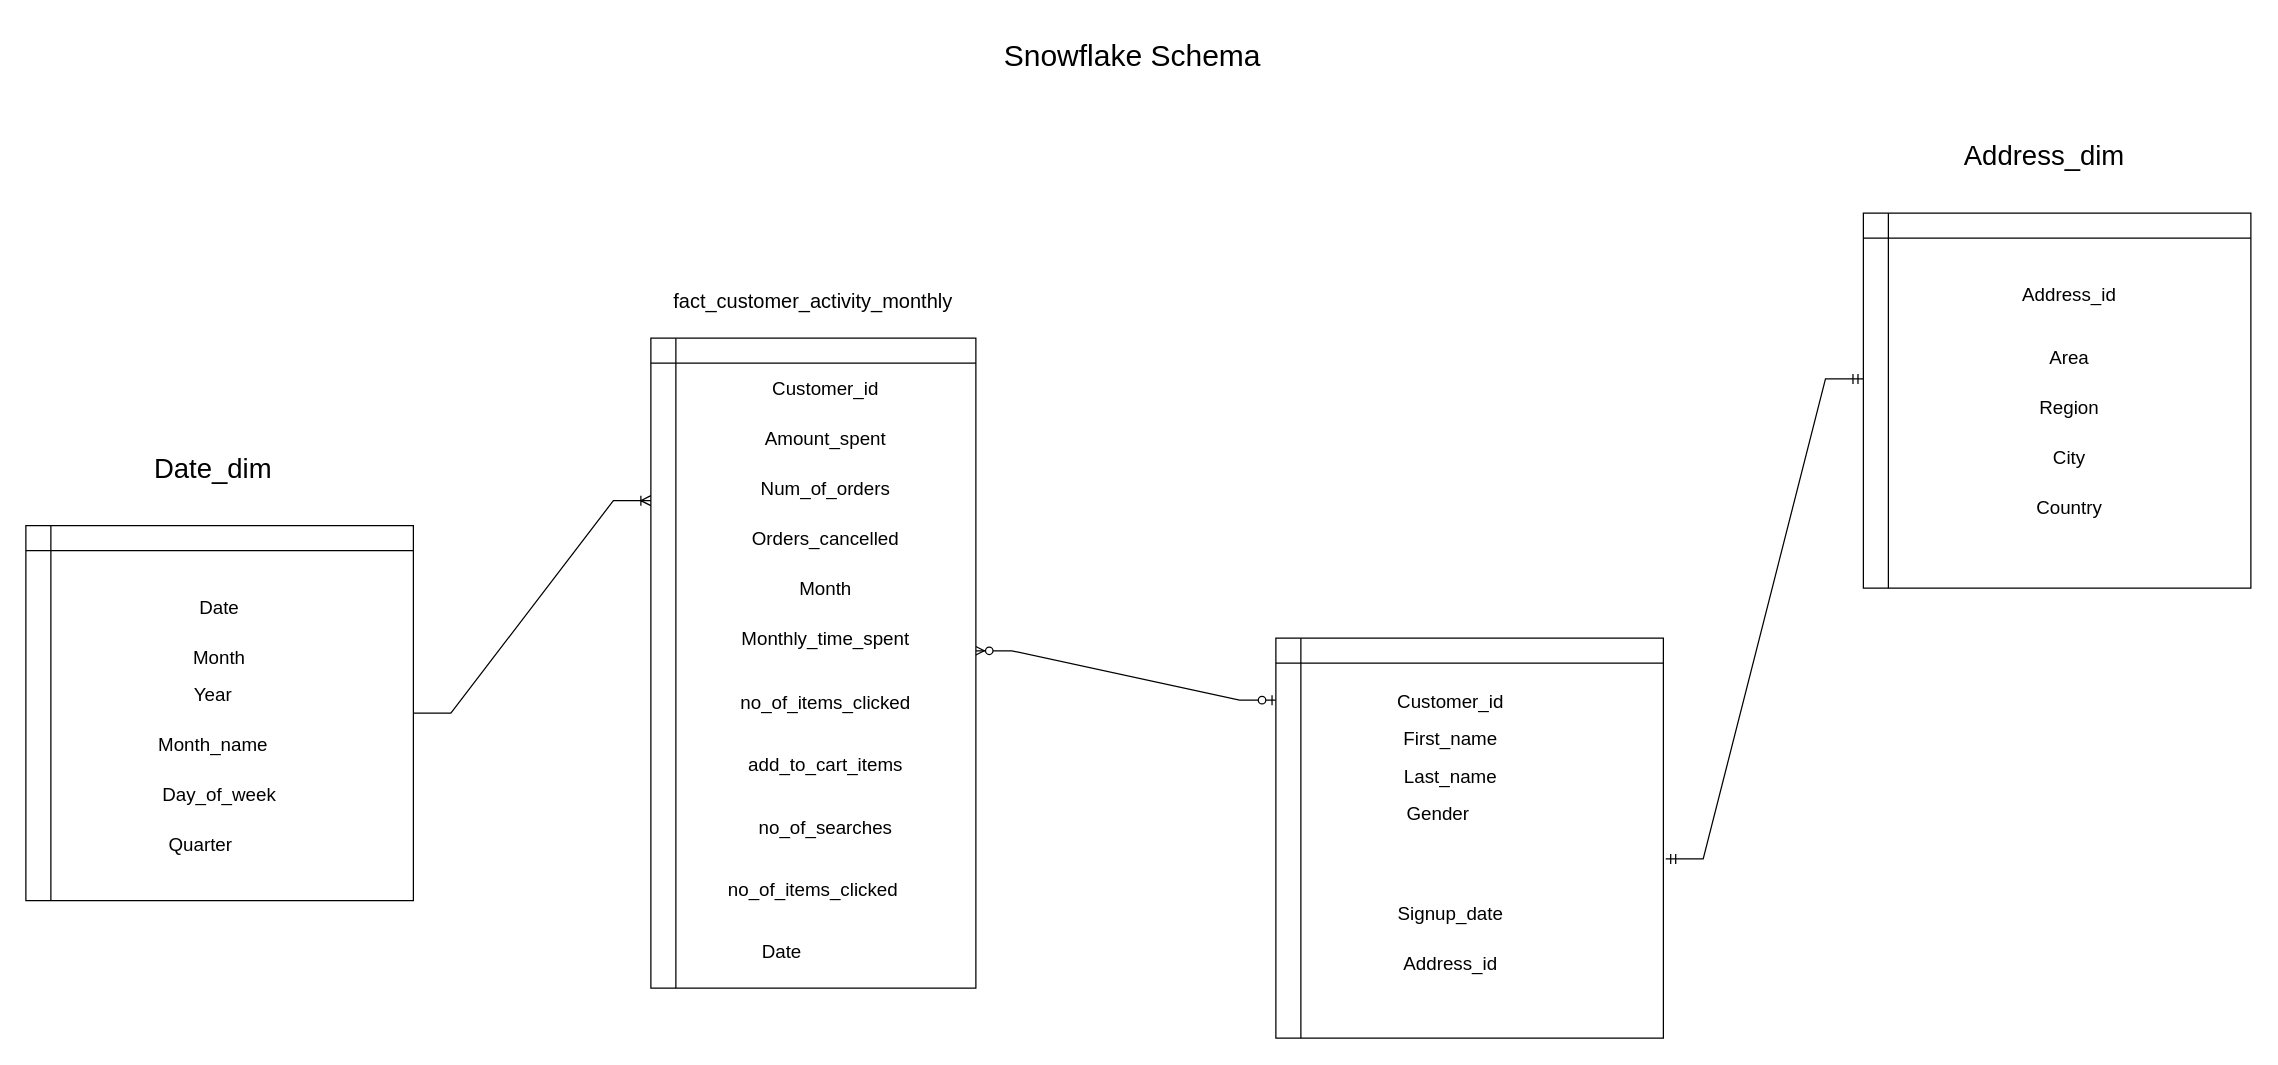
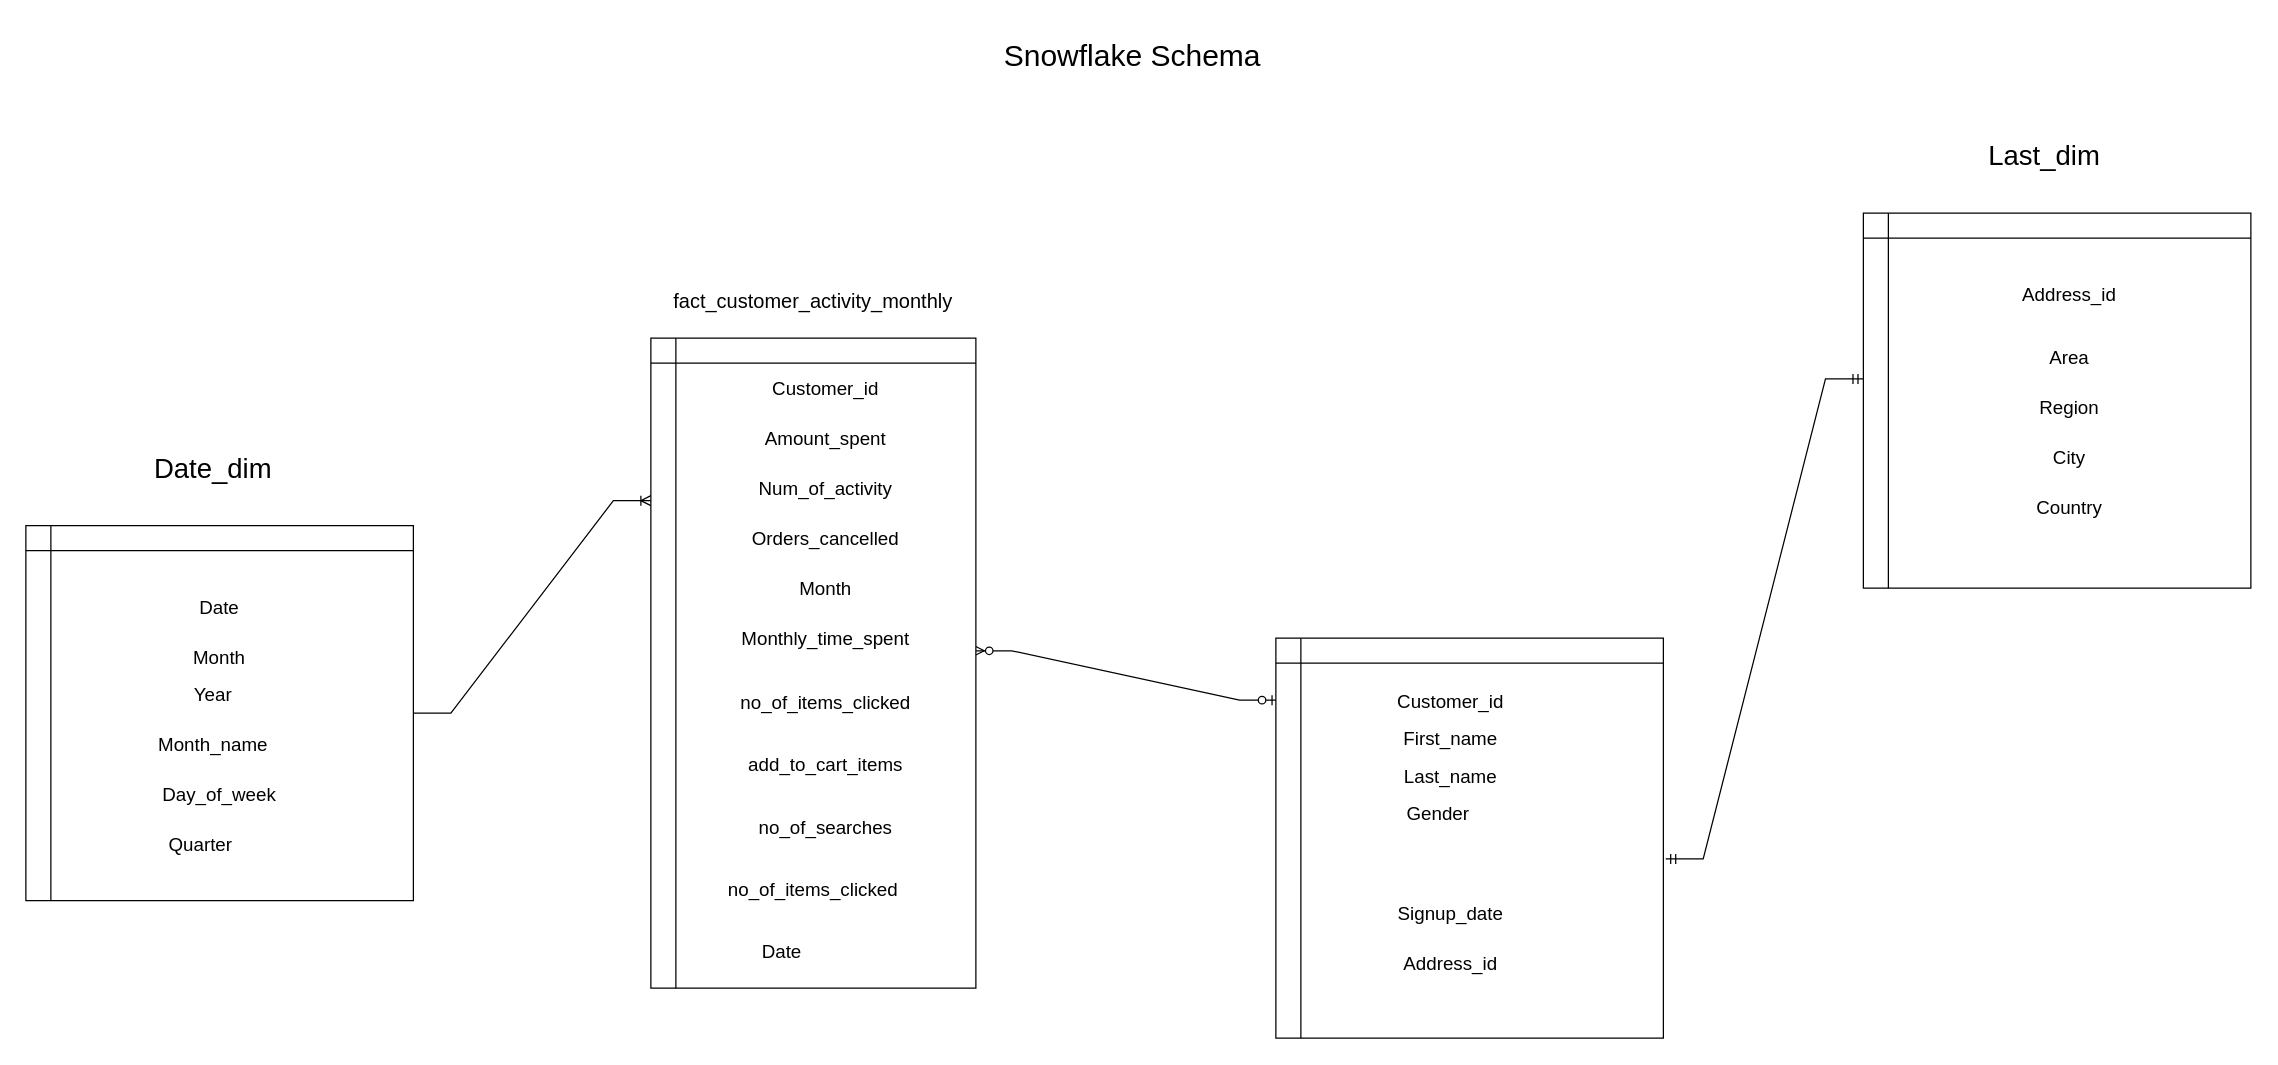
(2044, 157) -> (2044, 157)
(826, 488) -> (826, 488)
